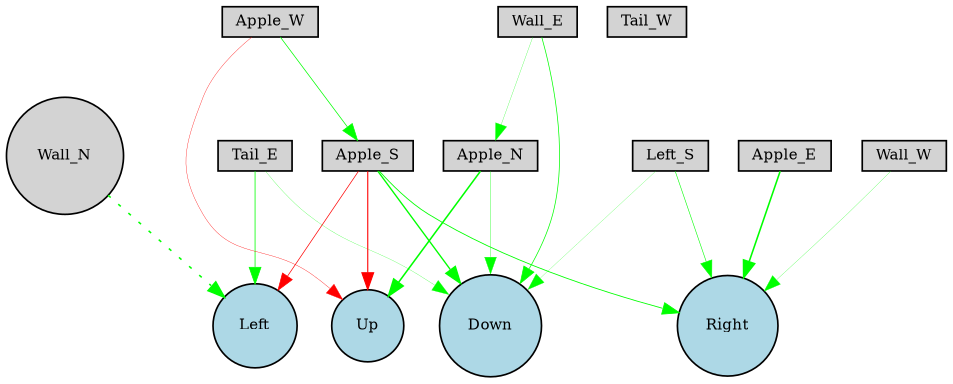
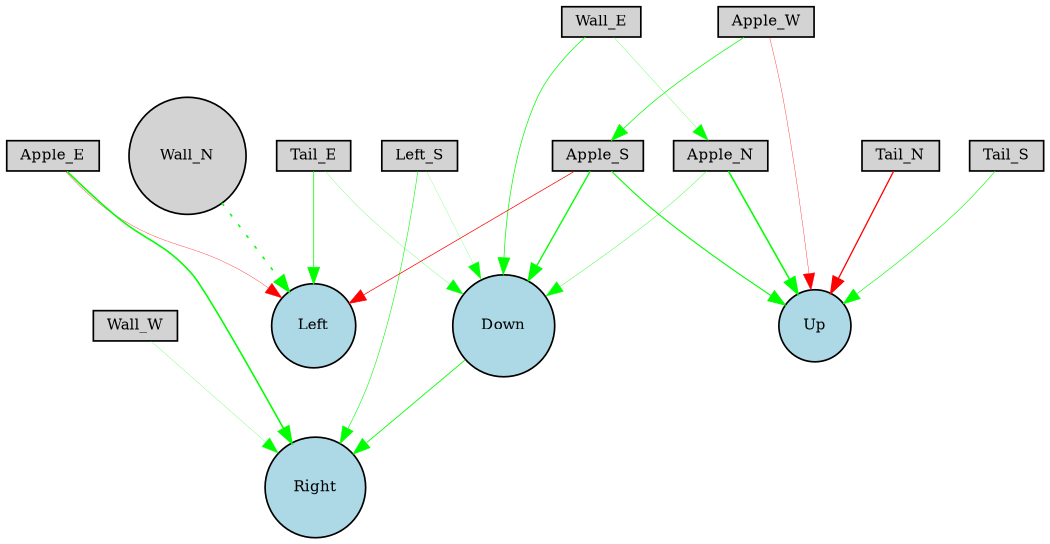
(647, 22) -> none
none -> (901, 156)
none -> (1007, 156)
(368, 222) -> (688, 237)
none -> (178, 245)
(512, 257) -> (416, 401)
